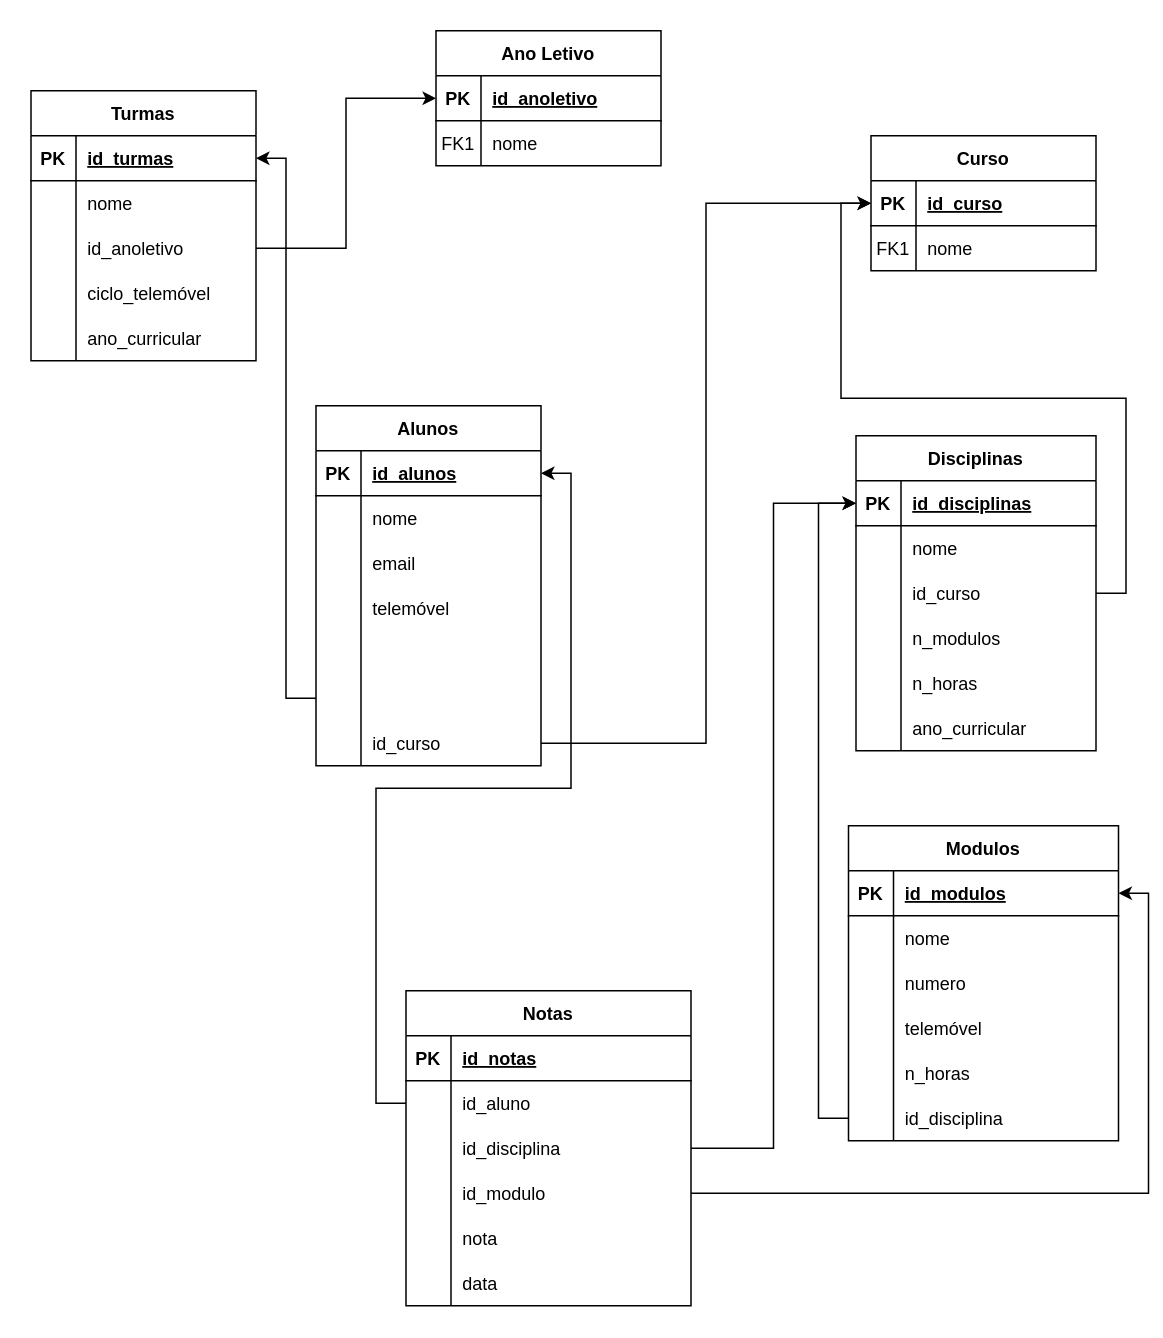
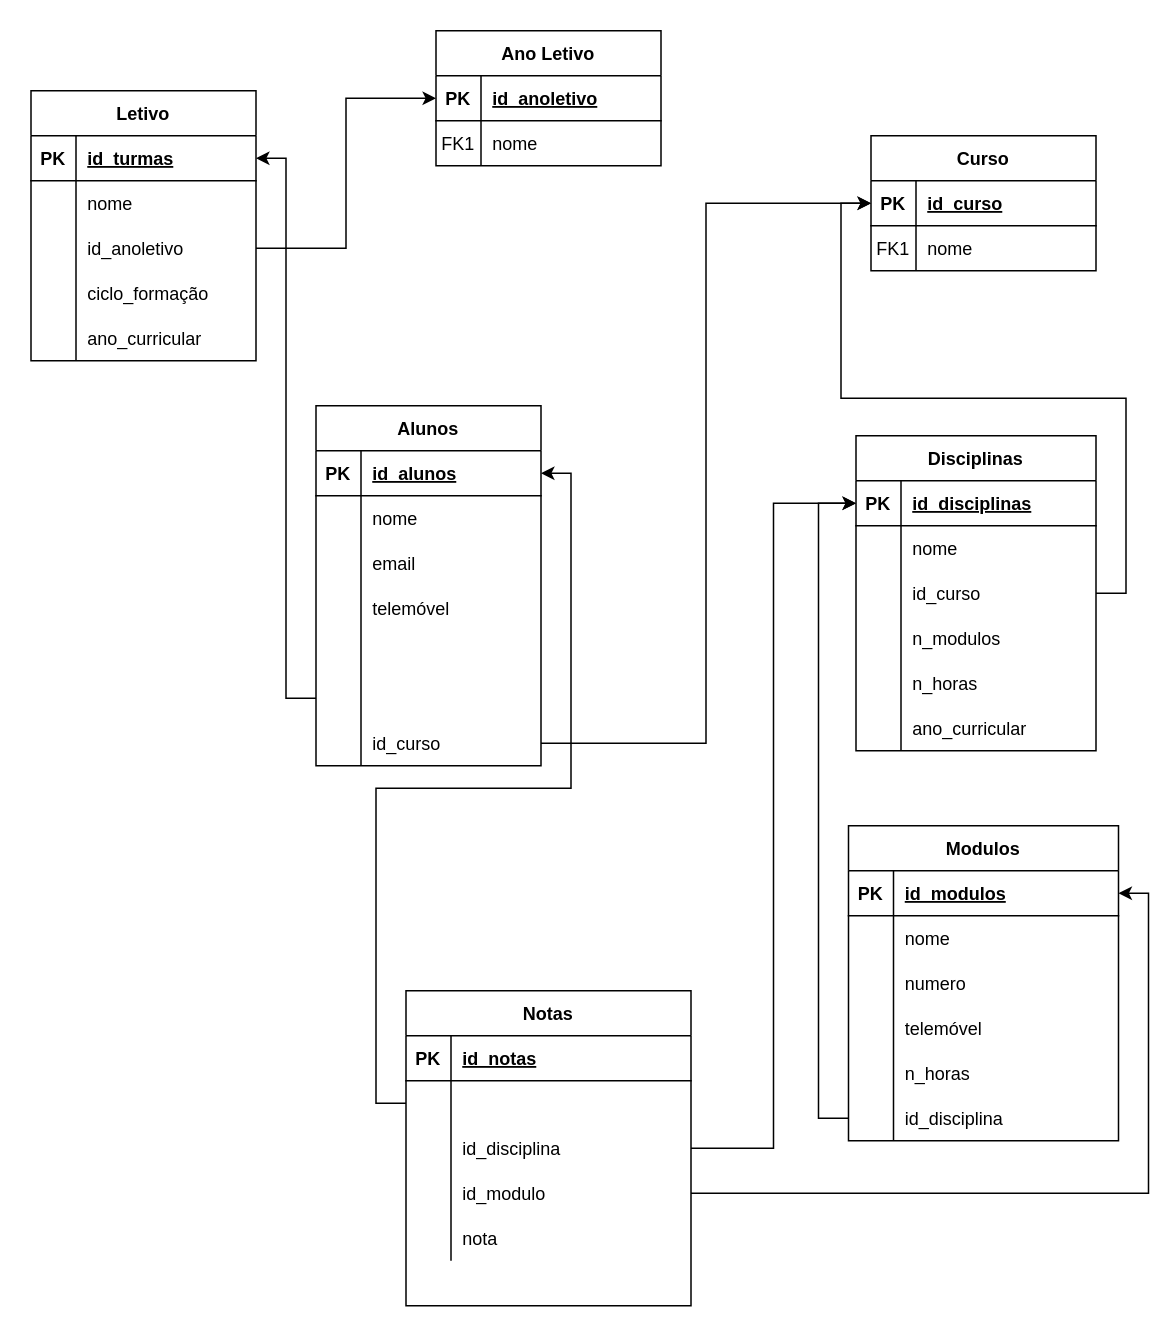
(143, 114) -> (143, 114)
(153, 294) -> (153, 294)
(571, 1103) -> none
(571, 1283) -> none
